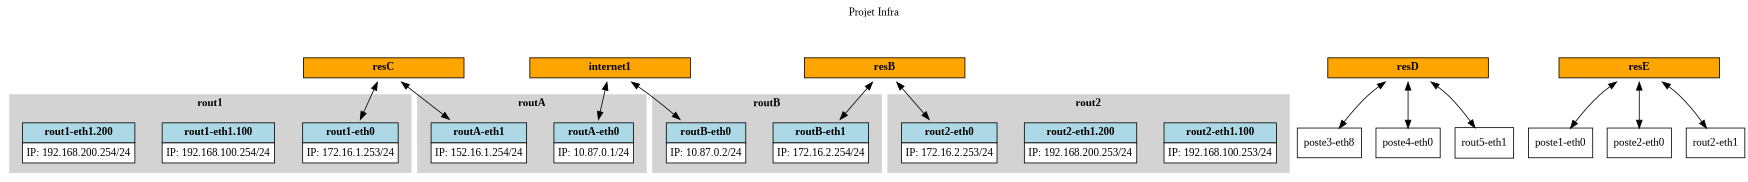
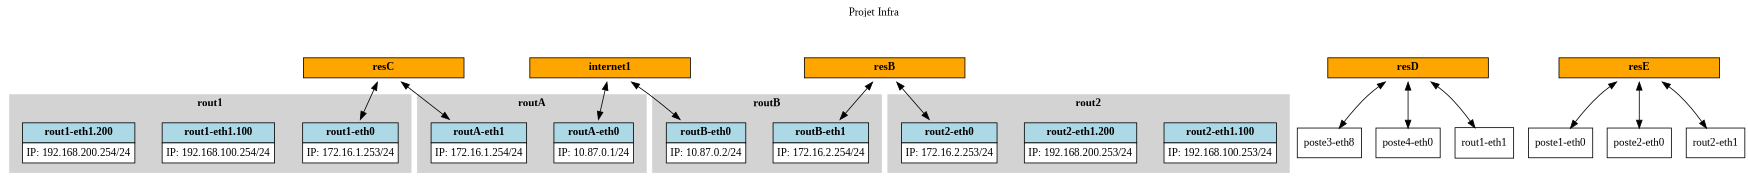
(1484, 143) -> (1484, 143)
(479, 153) -> (479, 153)
